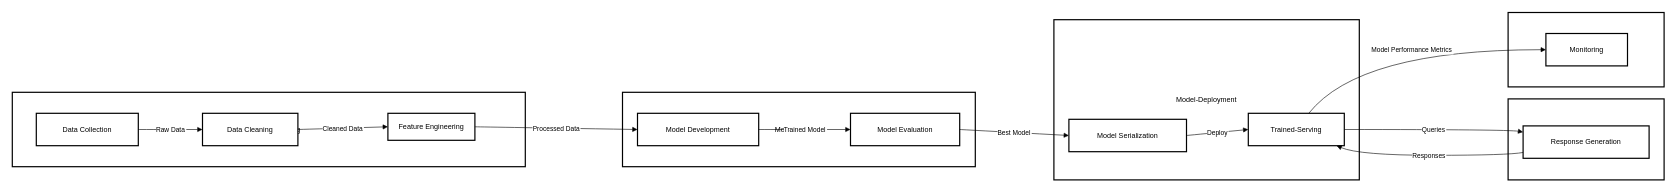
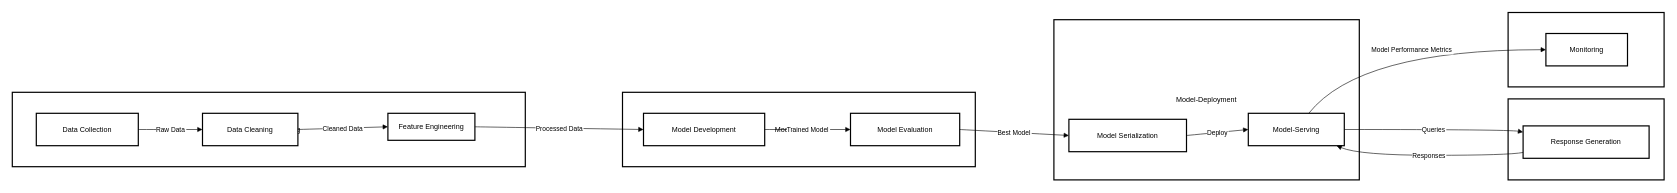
(698, 129) -> (704, 129)
(1296, 129) -> (1296, 129)
